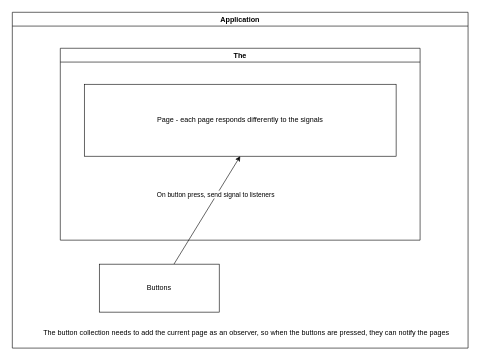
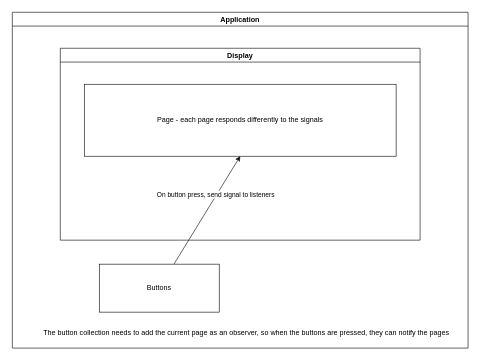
(240, 56) -> (240, 56)
